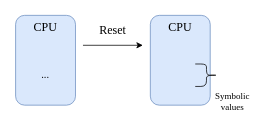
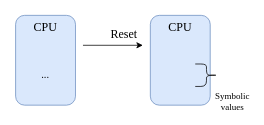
(113, 30) -> (124, 34)
